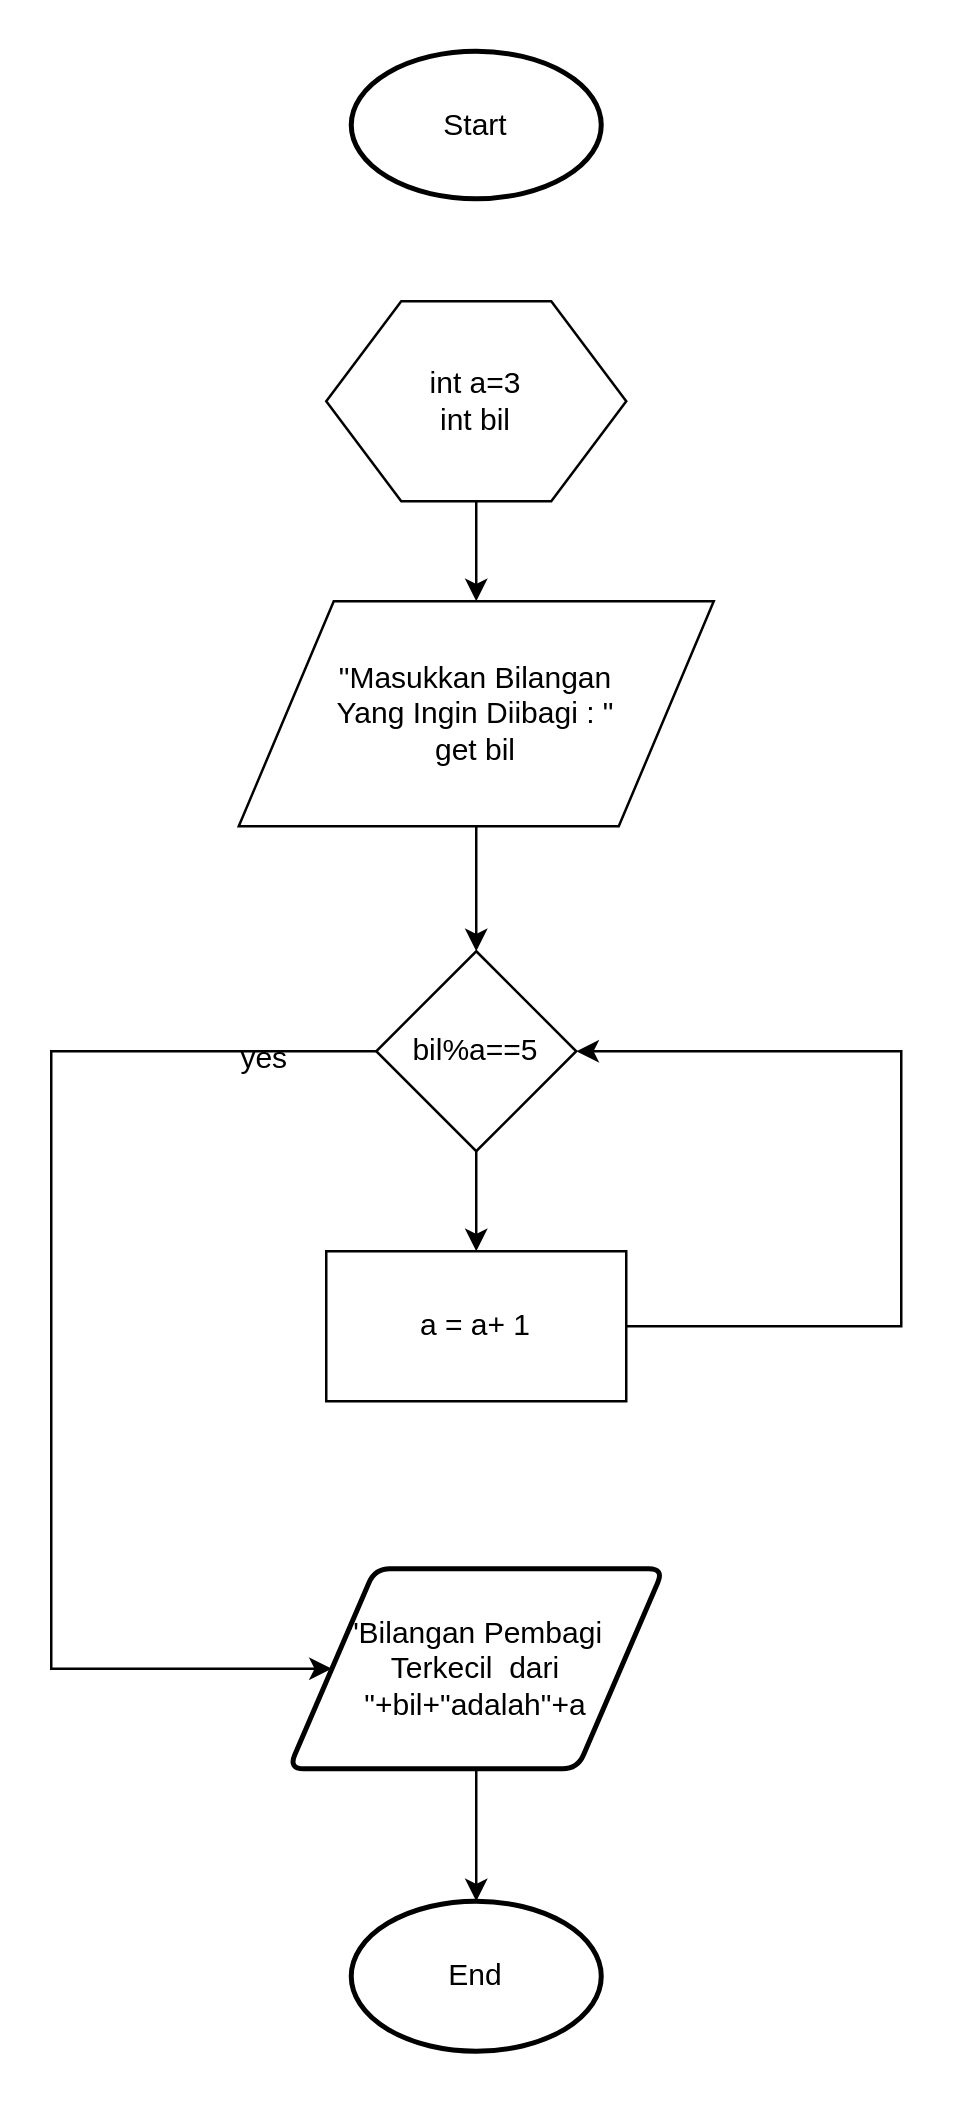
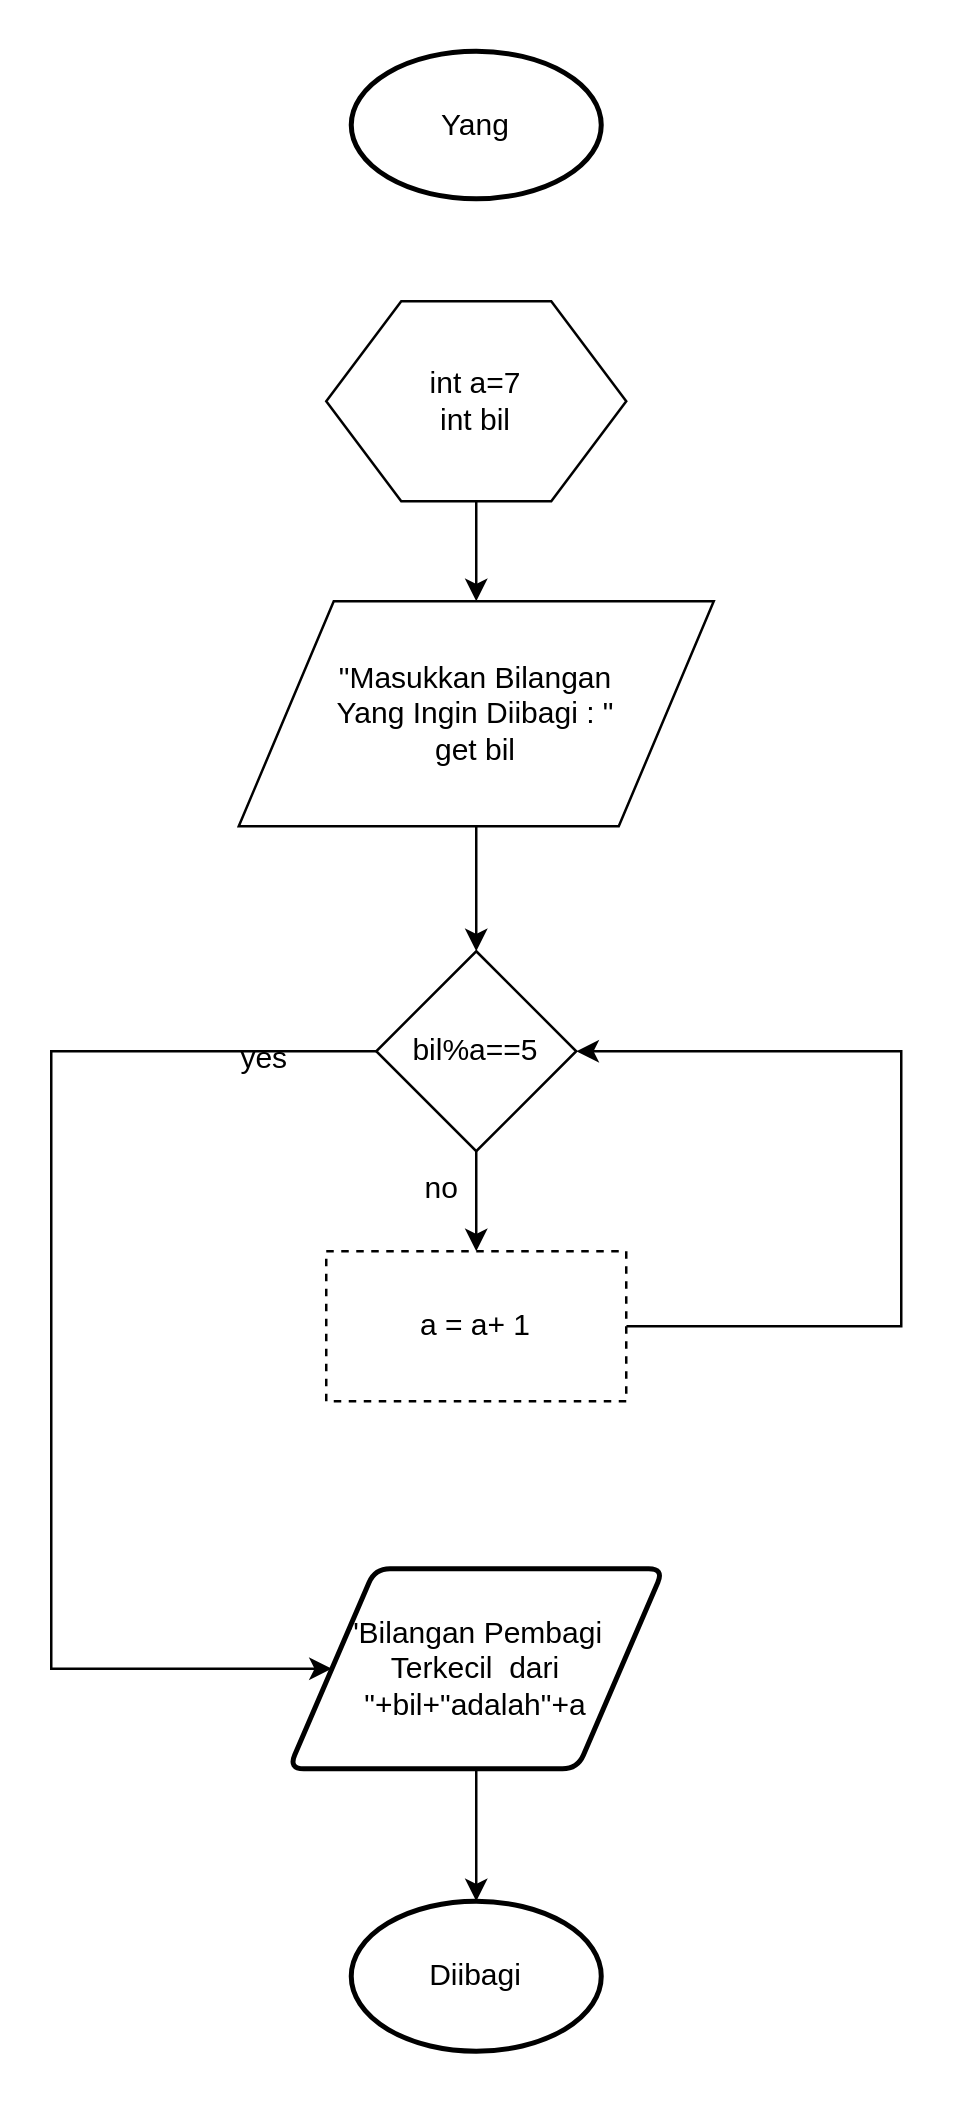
(476, 126) -> (476, 126)
(476, 401) -> (476, 401)
none -> (441, 1189)
(476, 1326) -> (476, 1326)
(476, 1976) -> (476, 1976)
